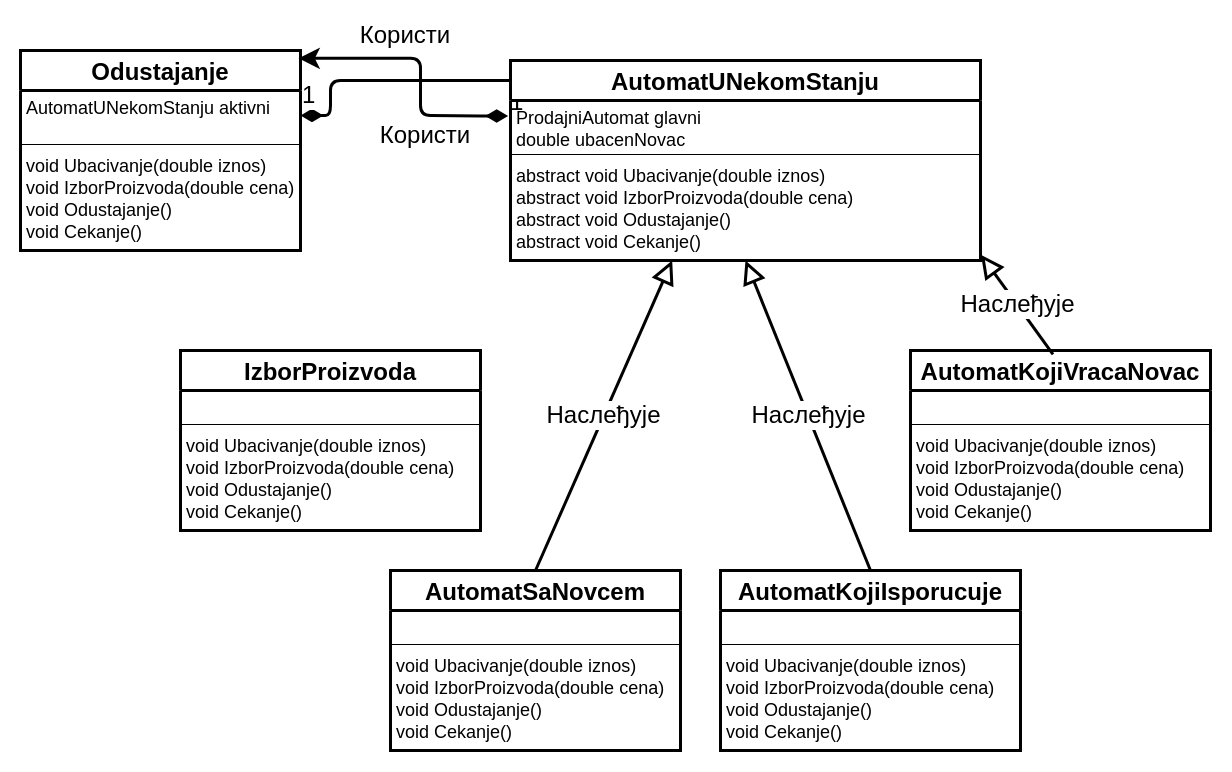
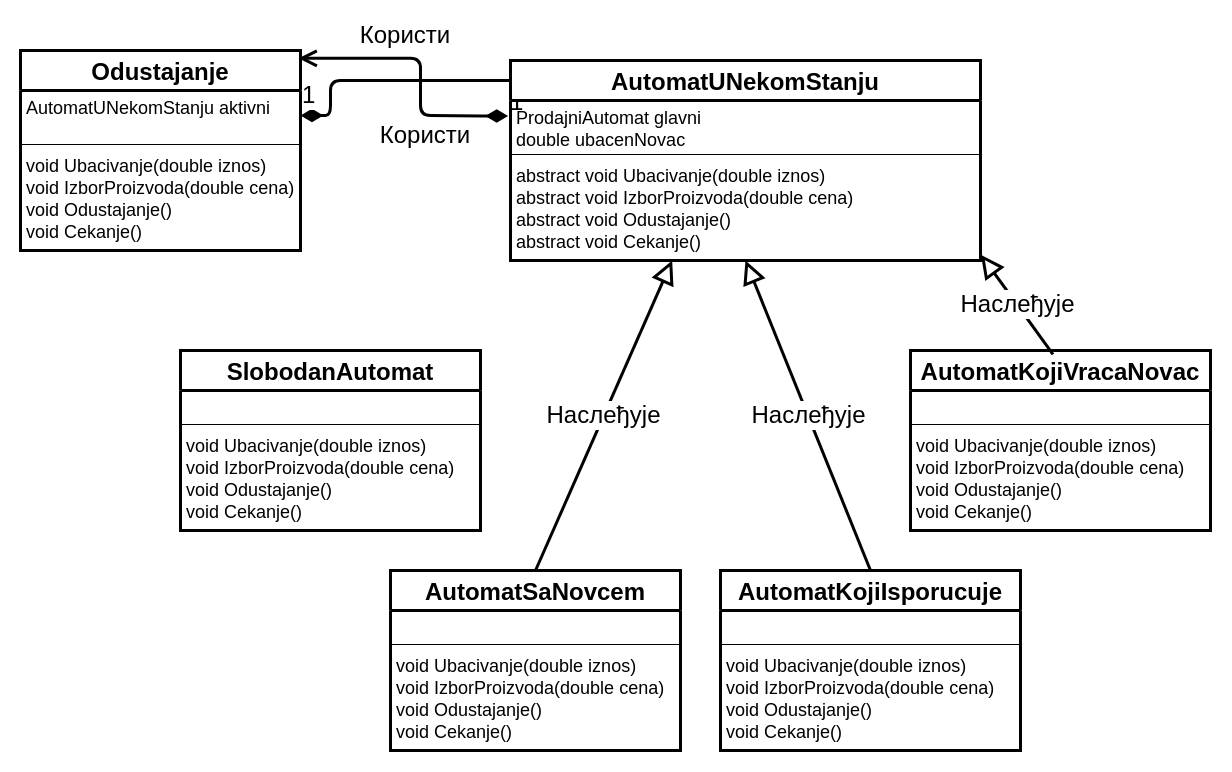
(315, 58) -> (312, 58)
(330, 372) -> (330, 372)
